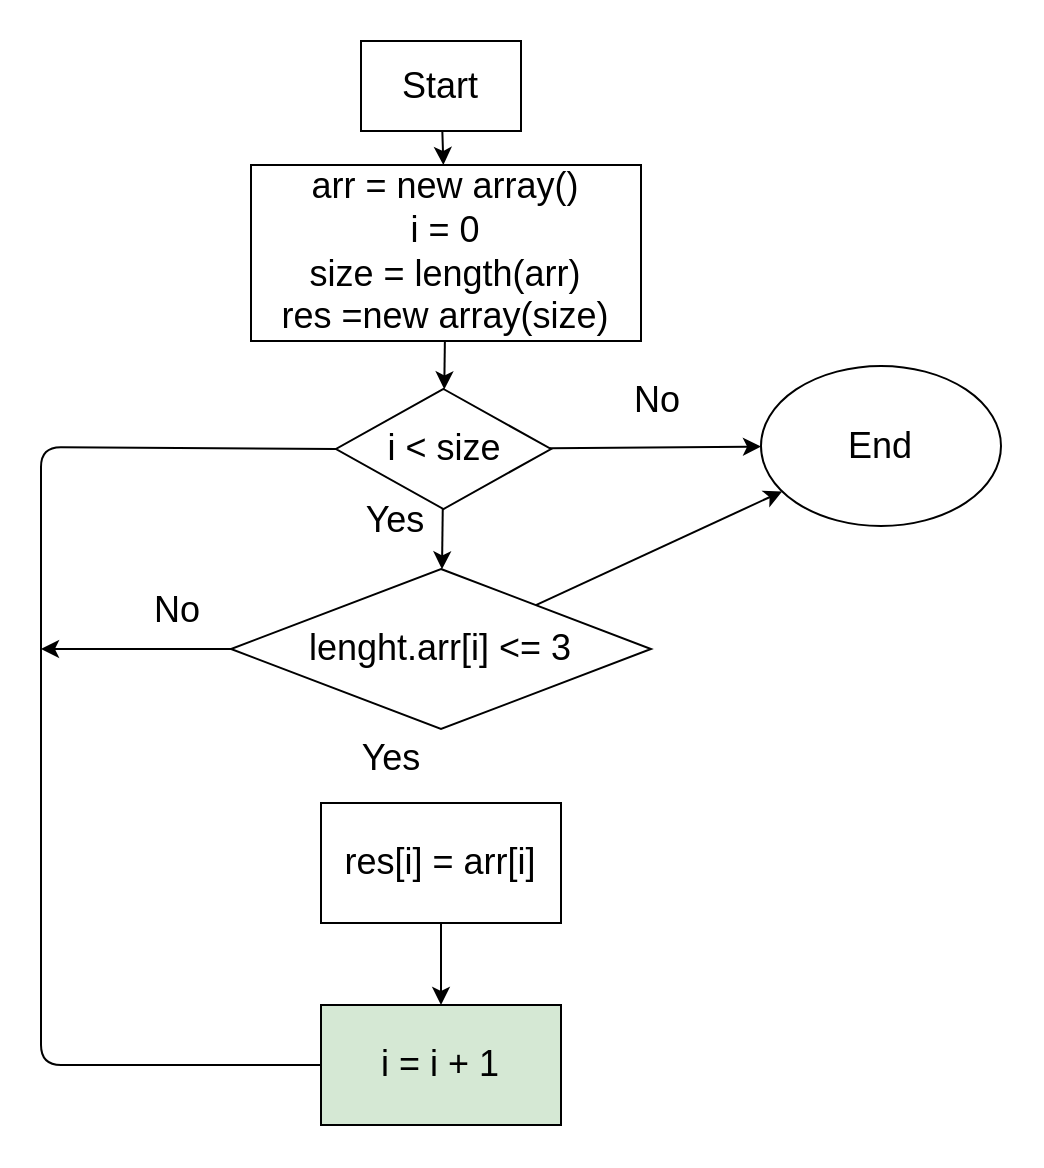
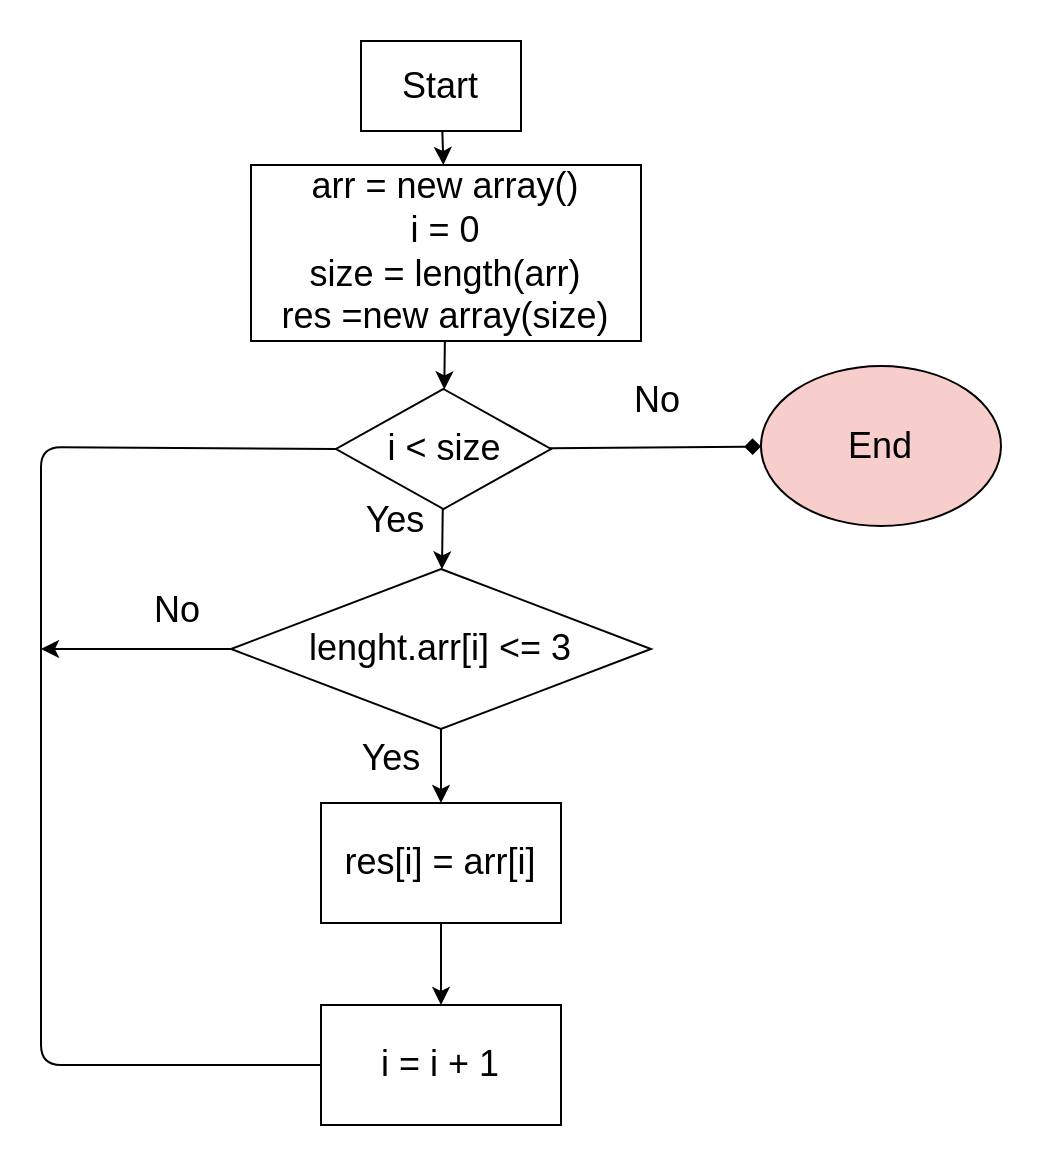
(881, 446) -> (881, 446)
(746, 447) -> (745, 447)
(653, 551) -> (441, 759)
(441, 1065) -> (441, 1065)
